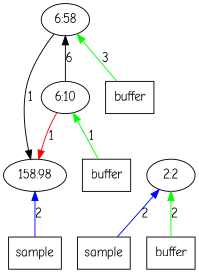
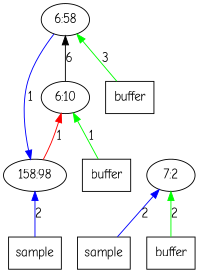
(26, 89) -> (26, 89)
(48, 131) -> (52, 141)
(171, 175) -> (171, 175)
